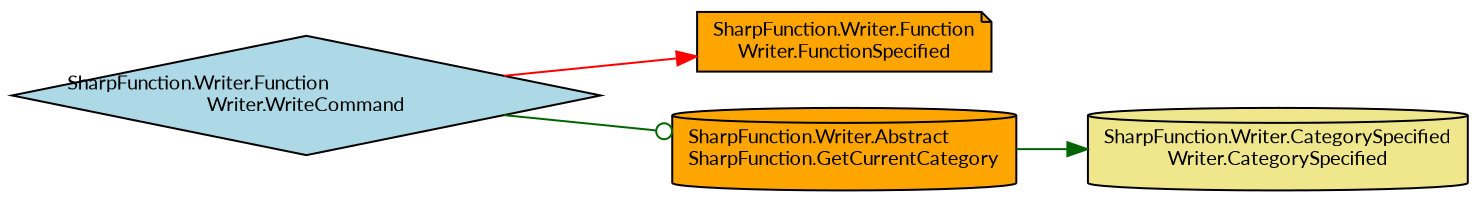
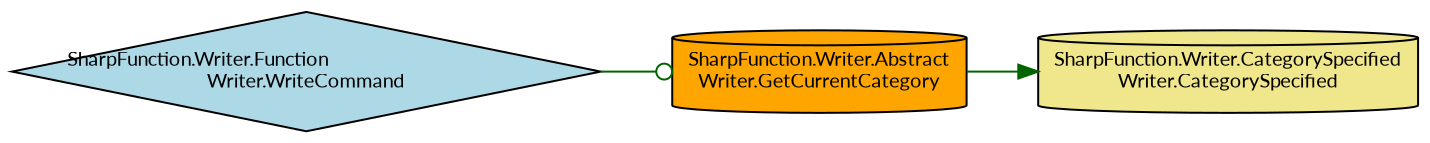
(844, 42) -> none
(844, 149) -> (819, 72)
